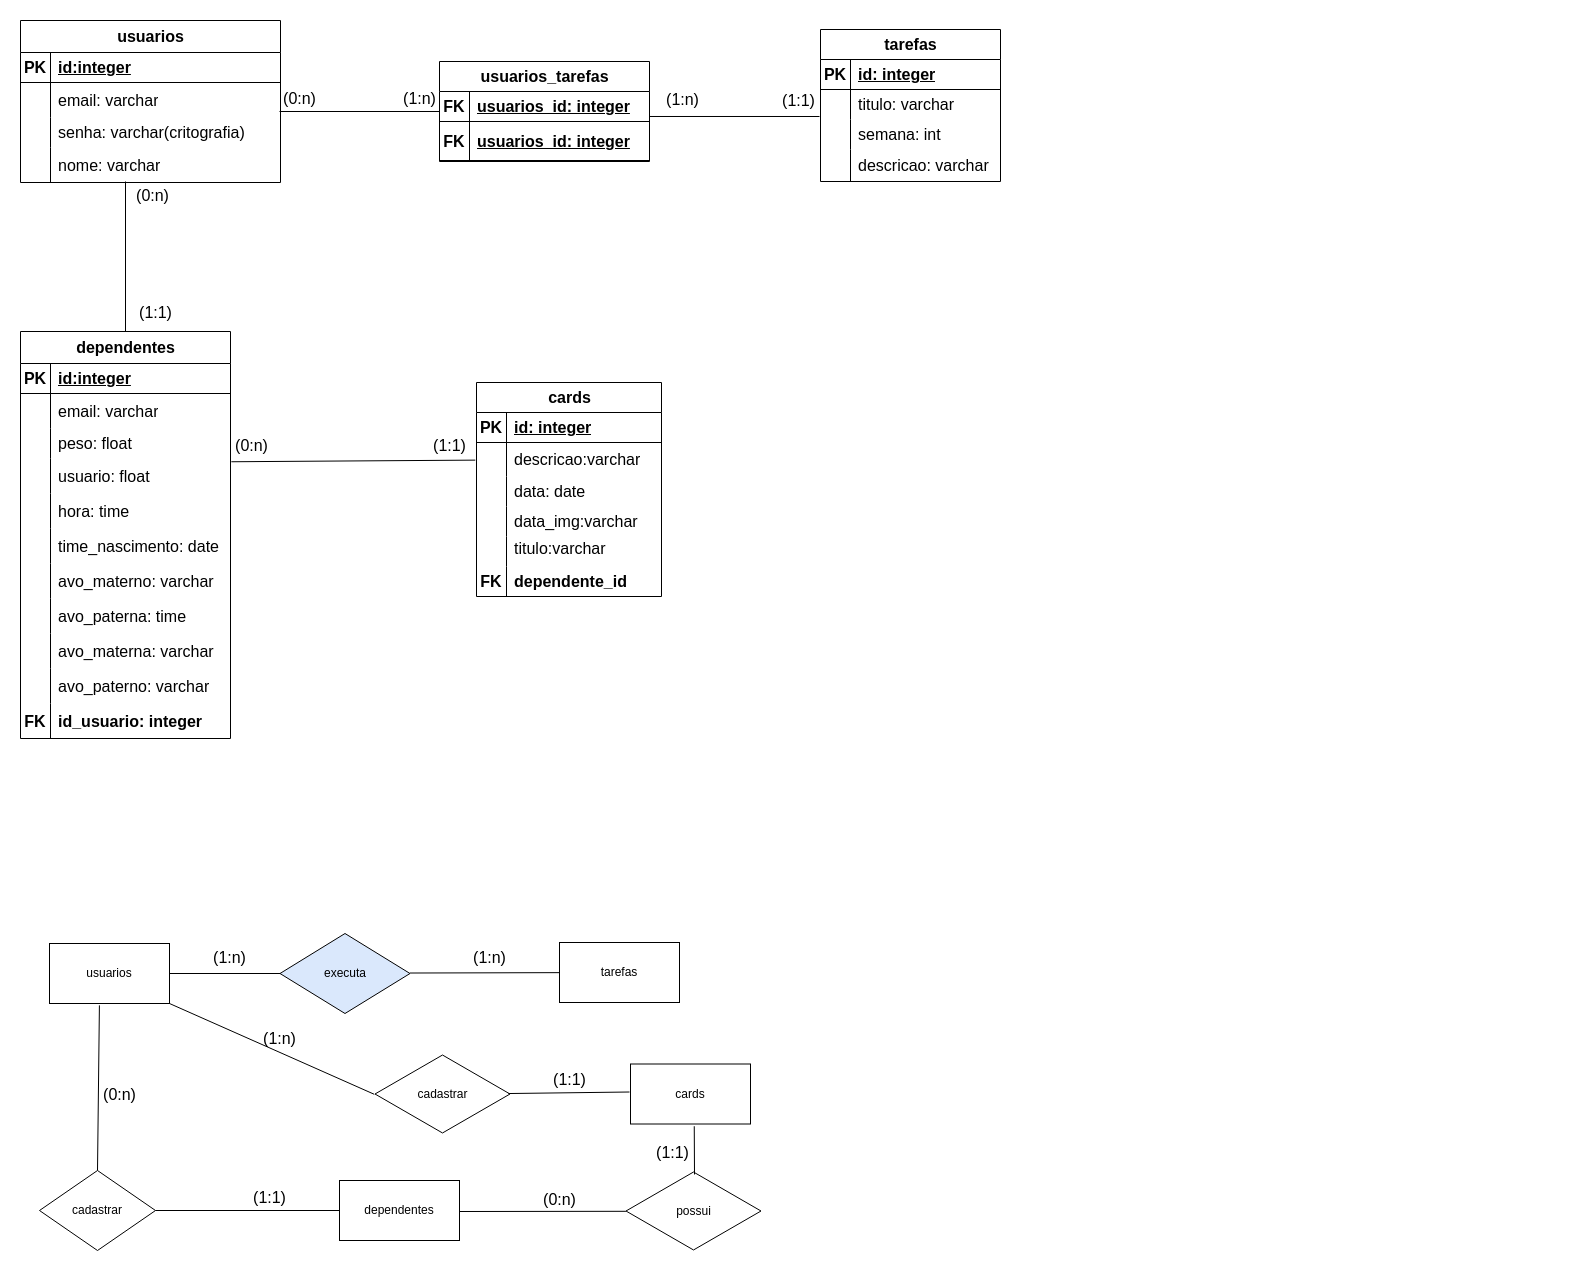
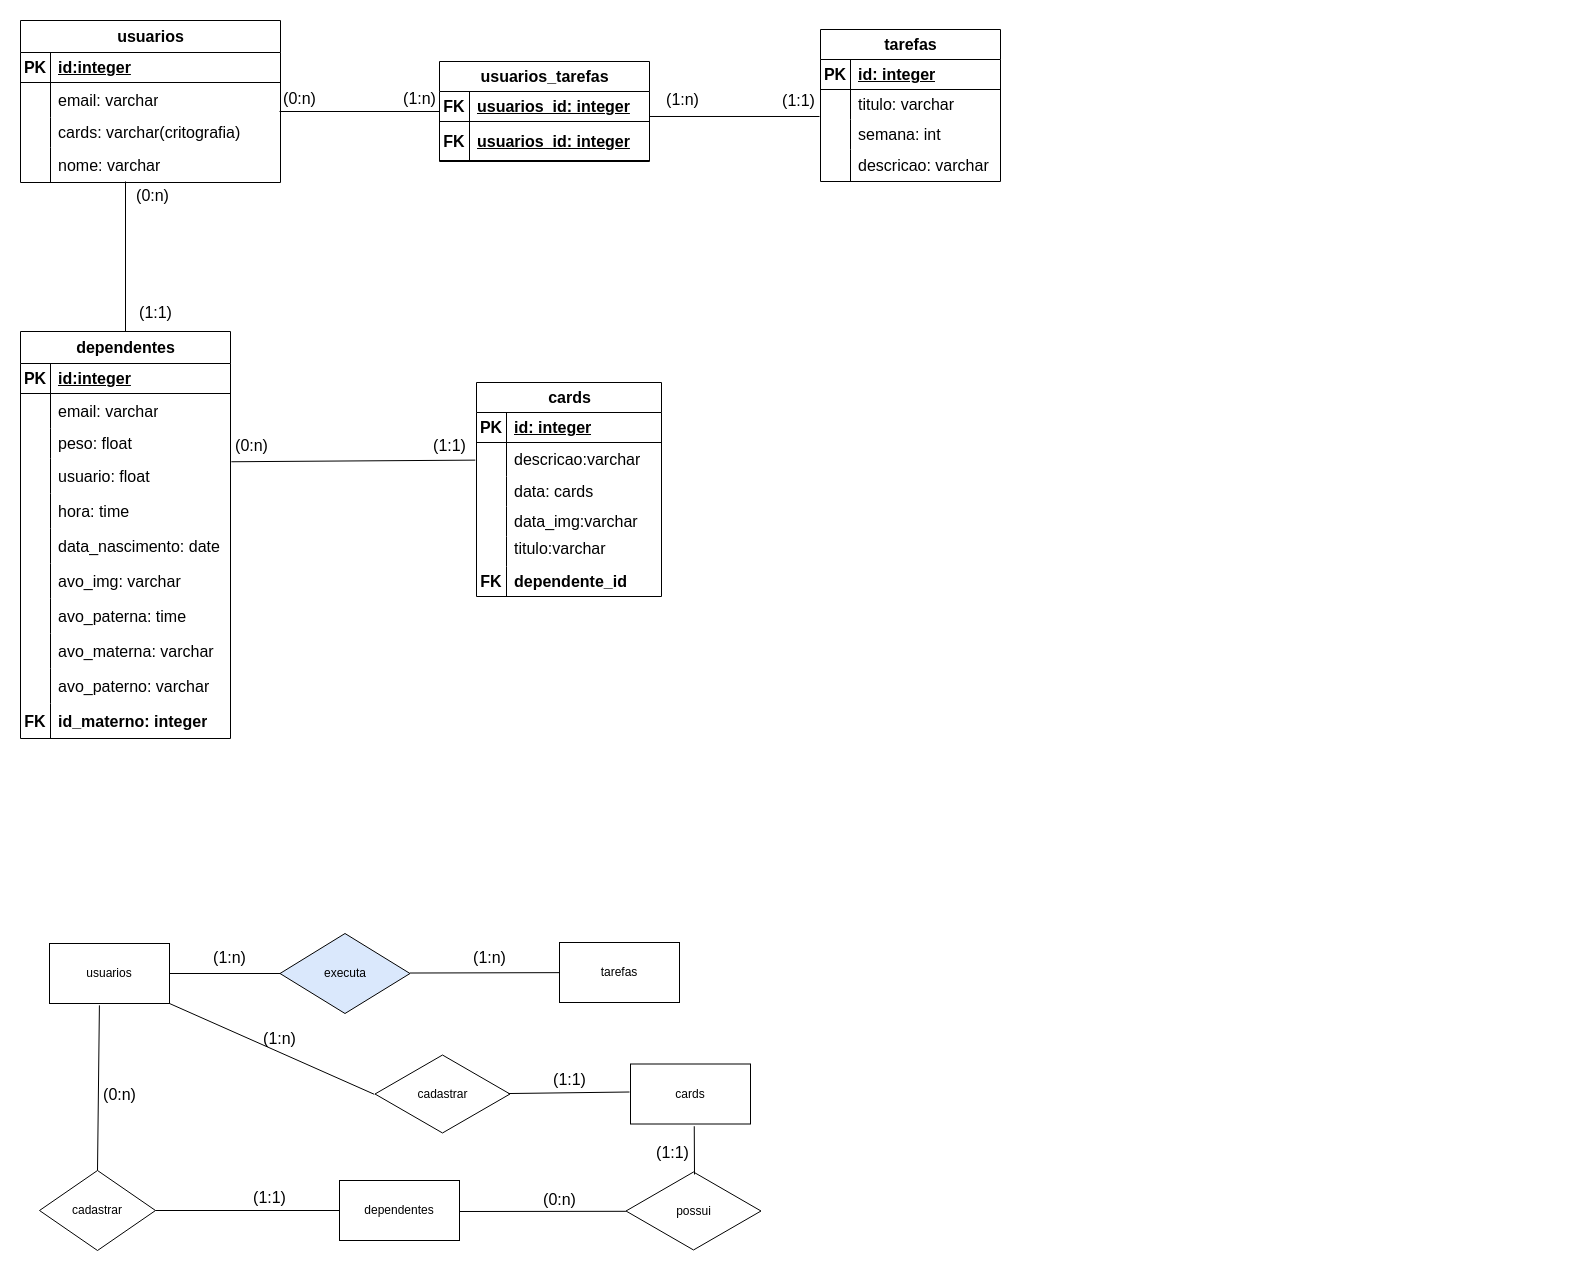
(143, 133) -> (143, 133)
(545, 492) -> (548, 492)
(123, 547) -> (124, 547)
(123, 582) -> (108, 582)
(115, 722) -> (116, 722)
